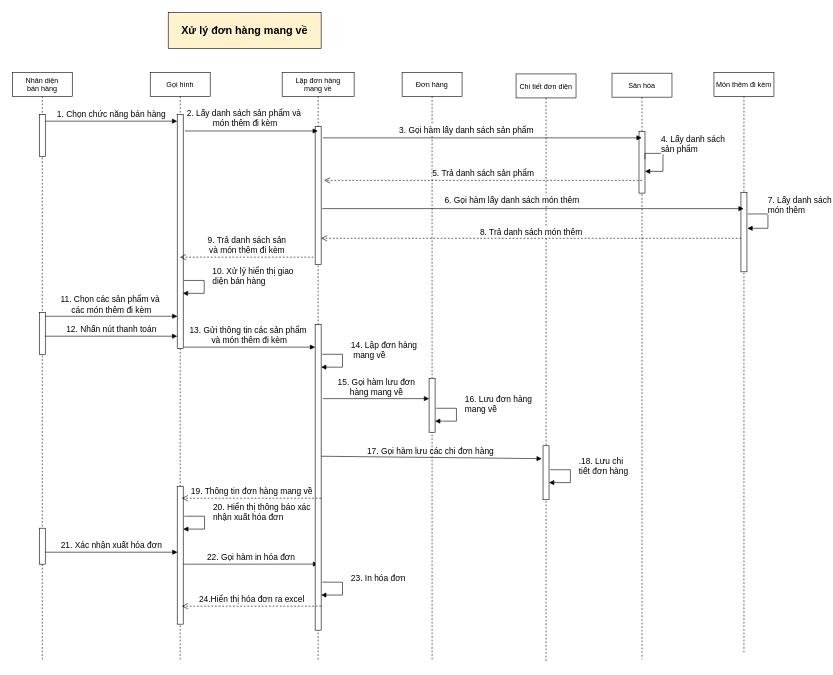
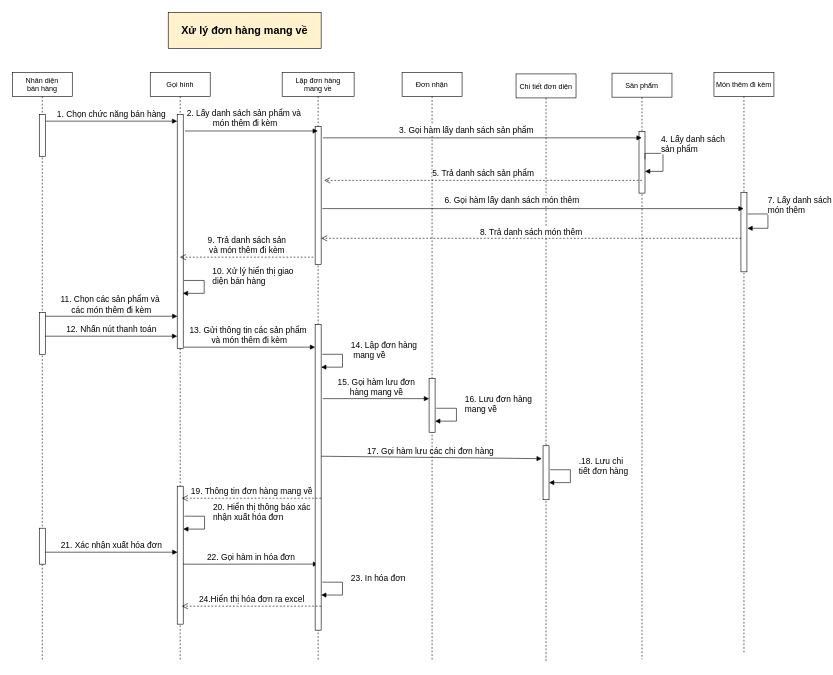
(432, 85) -> (432, 85)
(642, 85) -> (642, 85)
